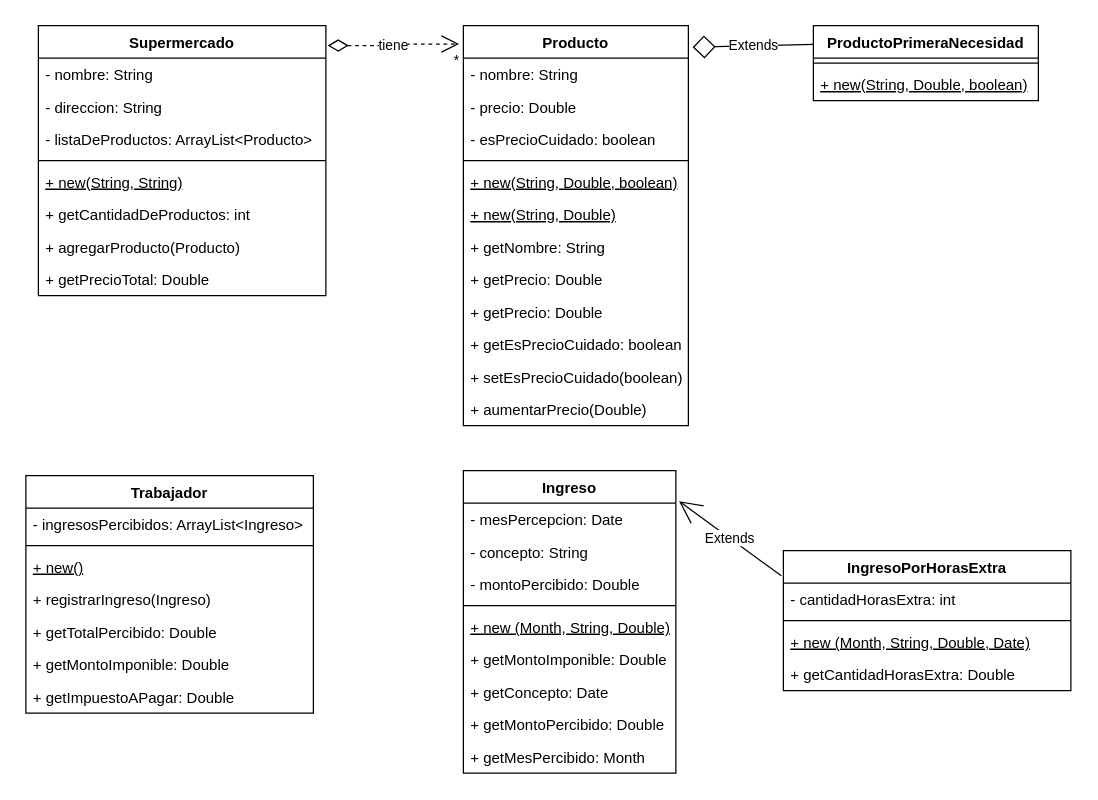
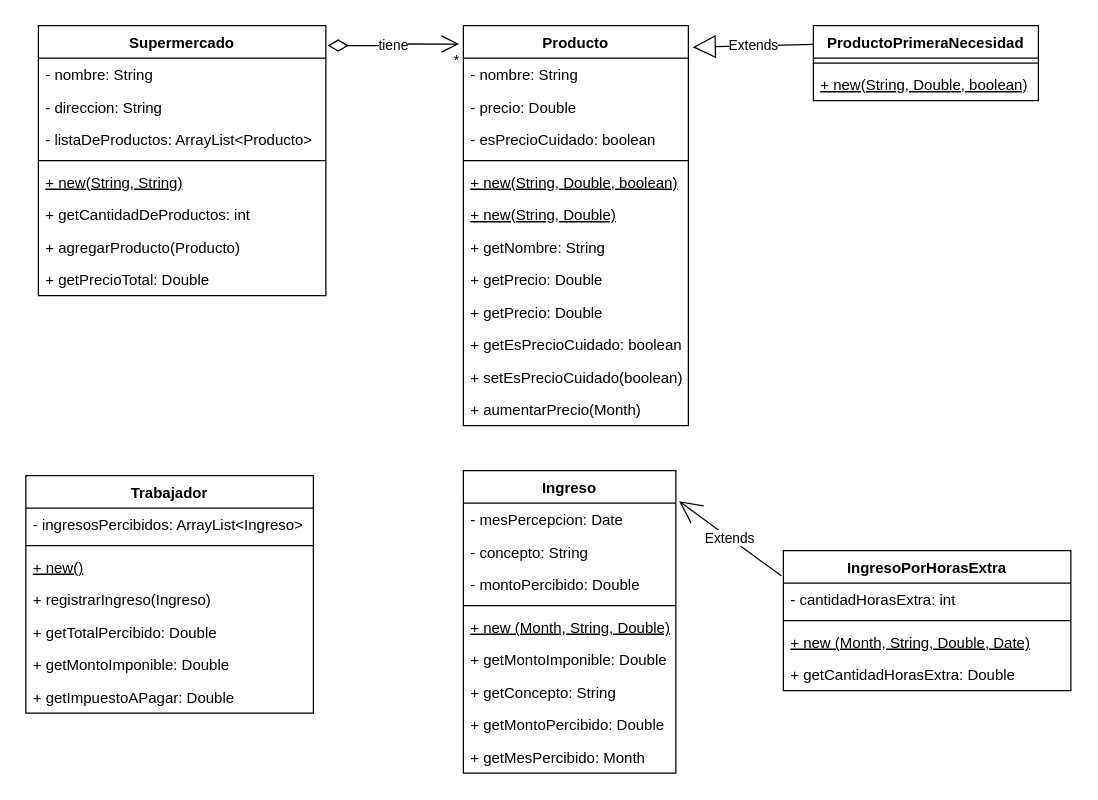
(430, 44) -> (430, 44)
(716, 47) -> (716, 47)
(567, 410) -> (565, 410)
(546, 693) -> (552, 693)
